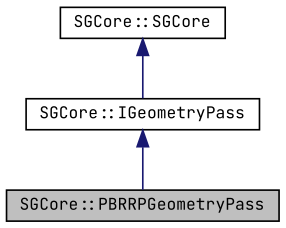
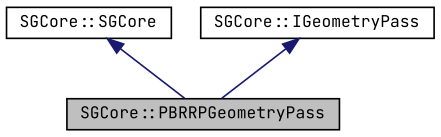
(143, 77) -> (152, 73)
